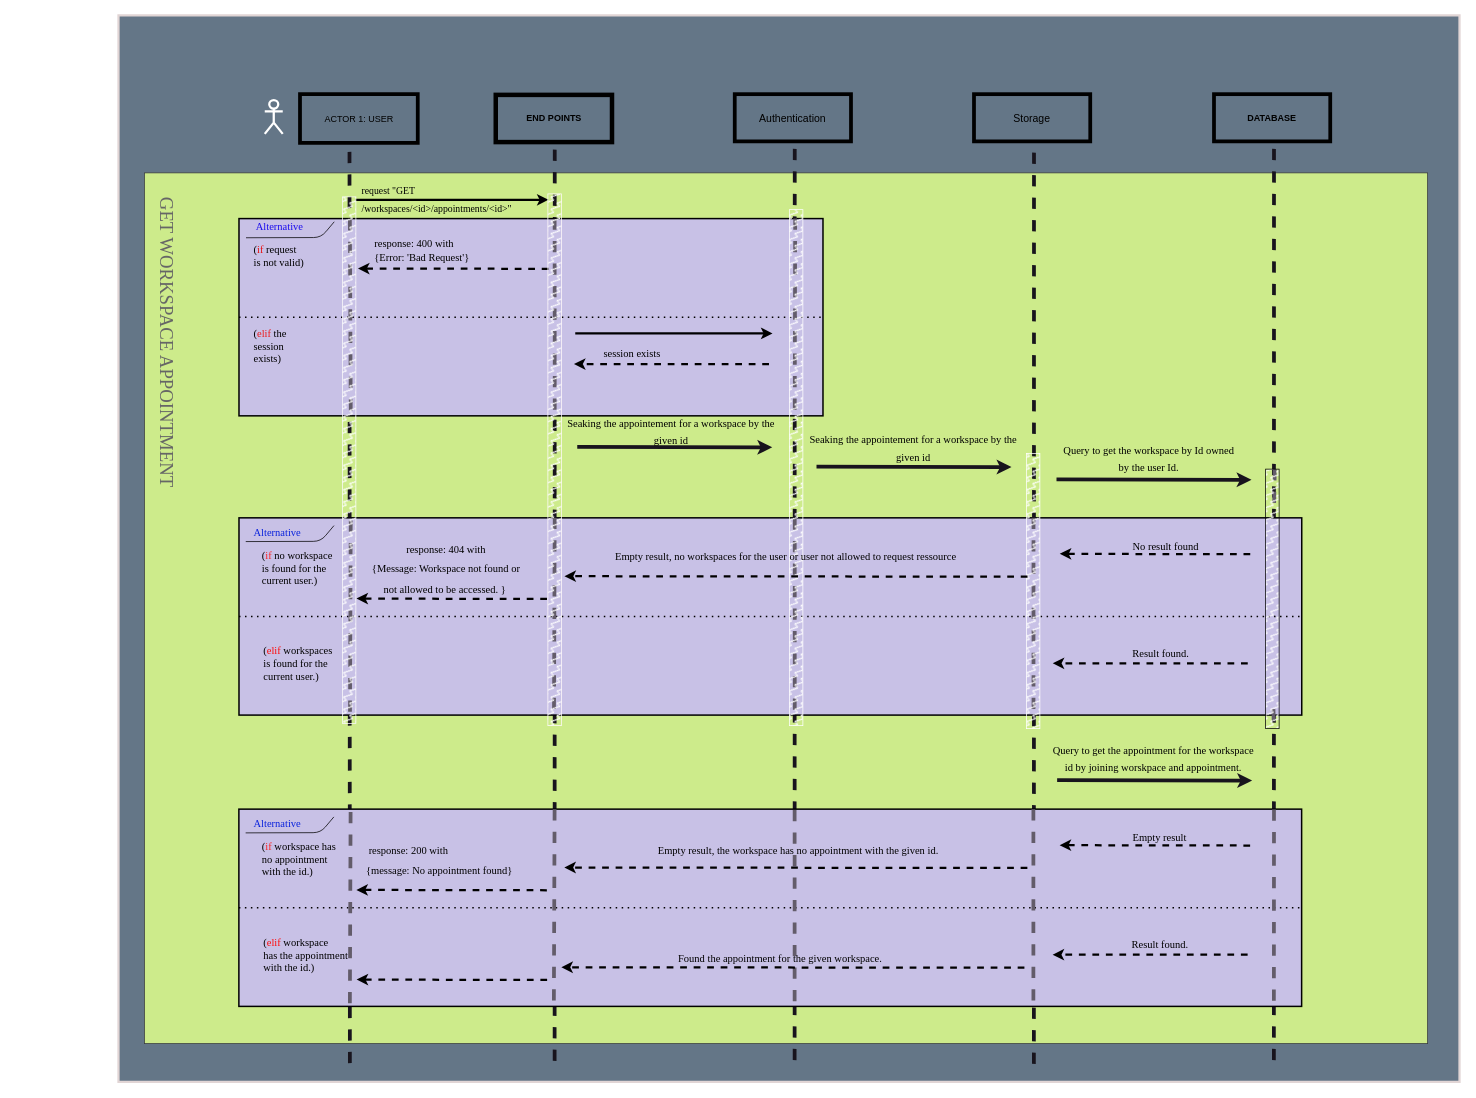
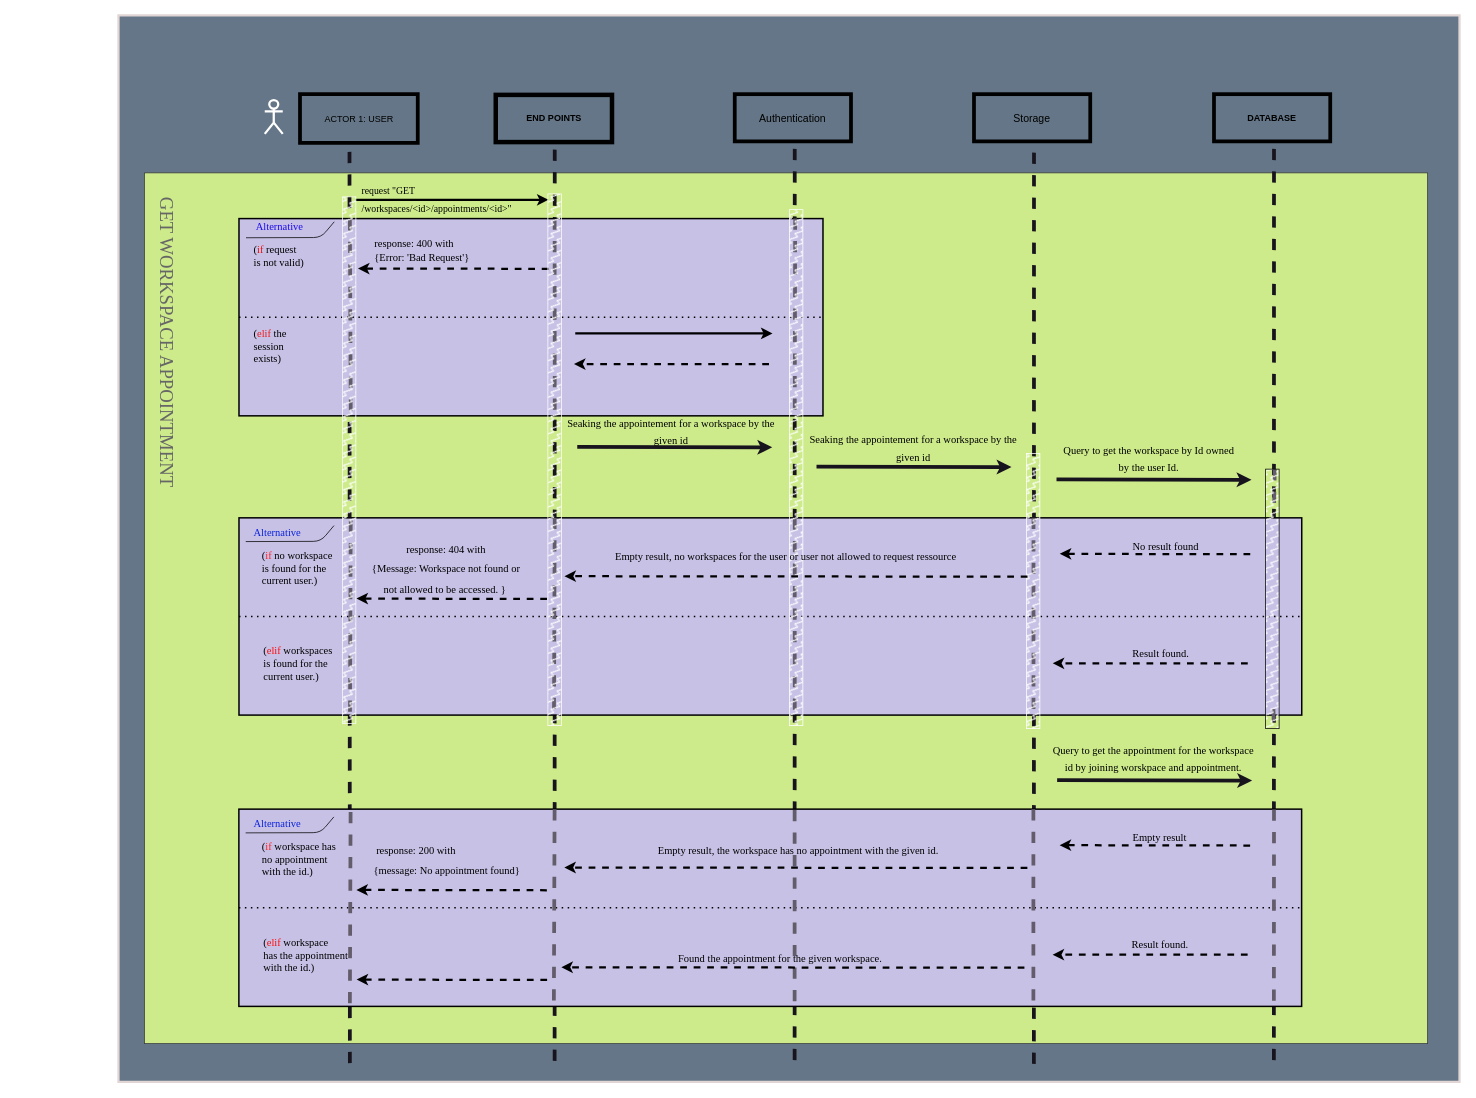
(632, 352) -> none
(439, 858) -> (447, 858)
